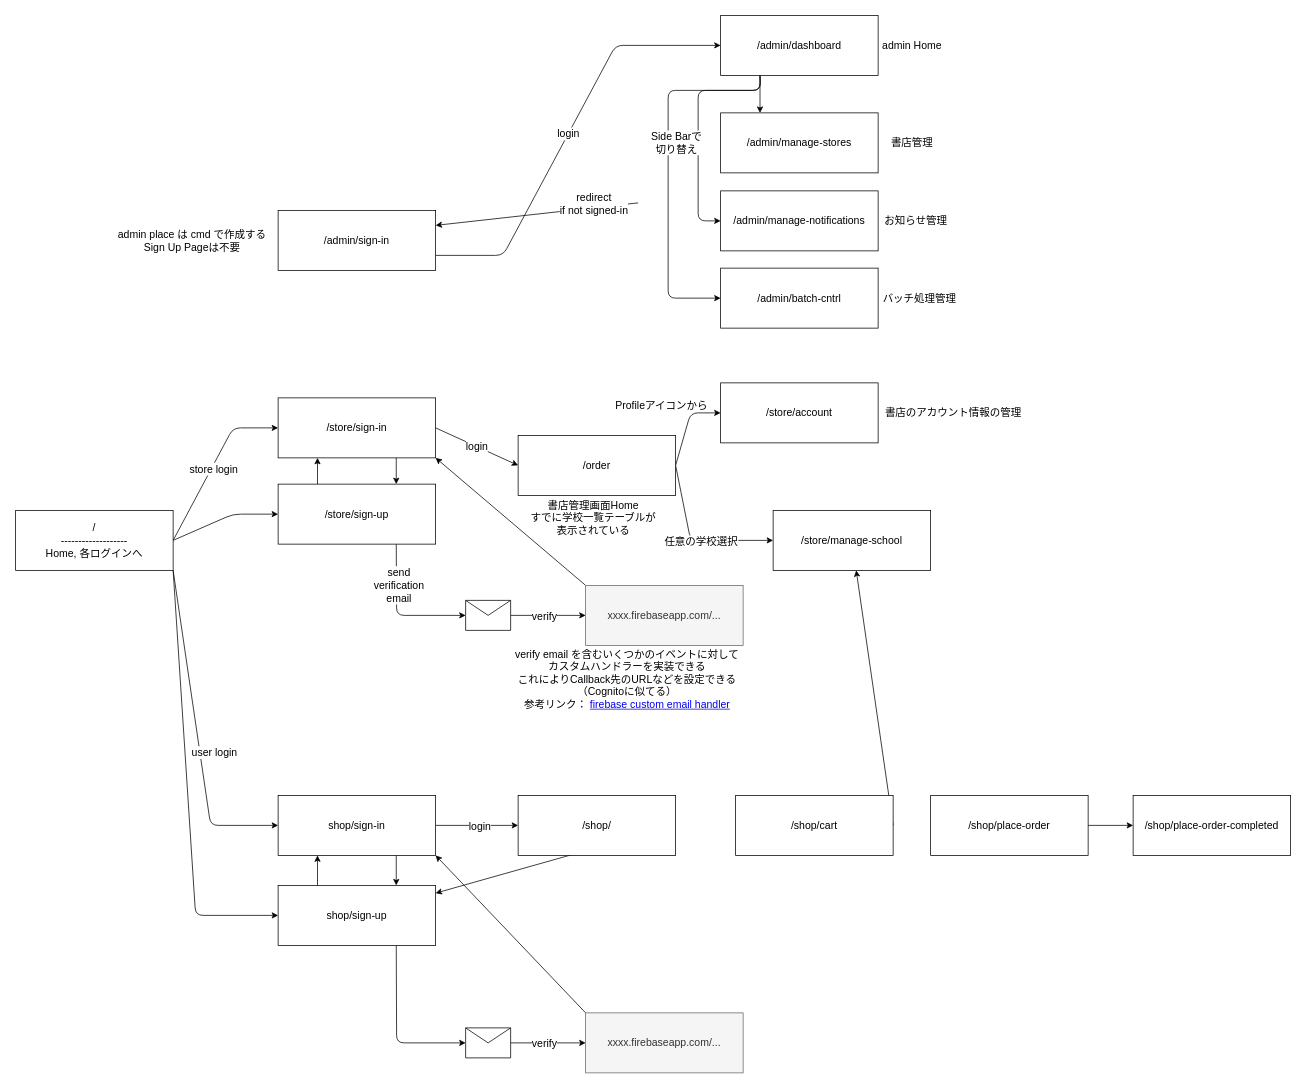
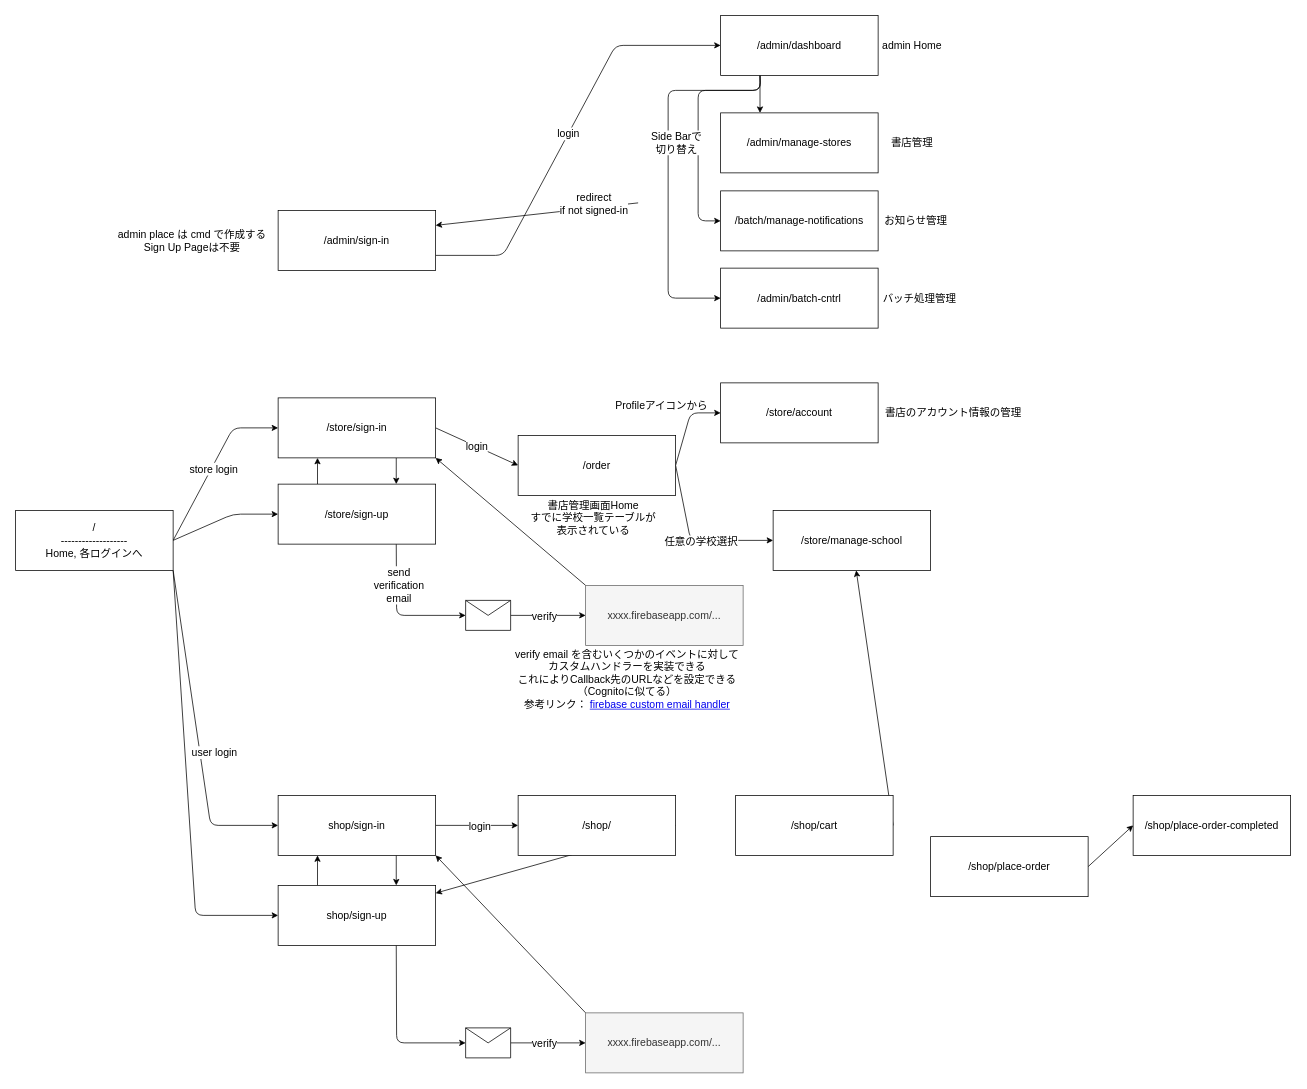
(799, 221) -> (799, 221)
(1009, 825) -> (1009, 867)
